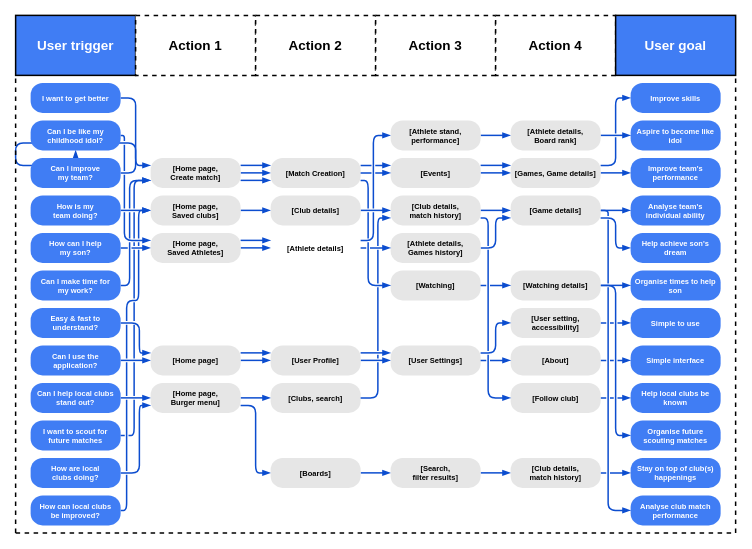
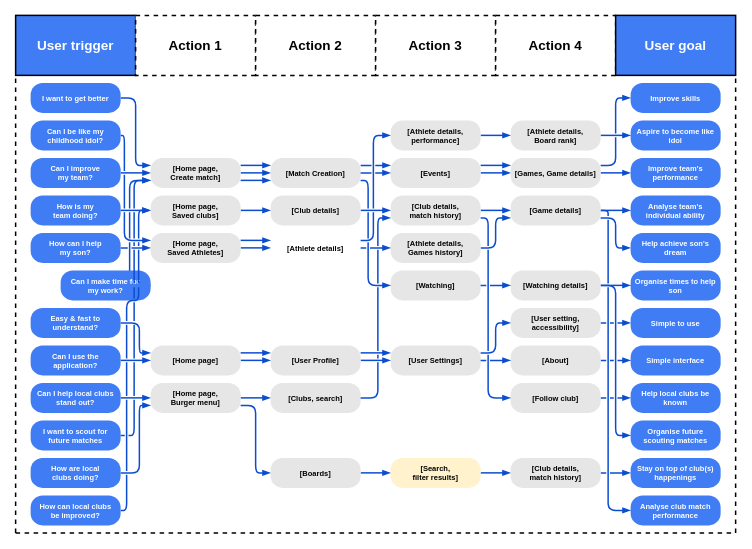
(435, 135) -> (435, 135)
(25, 143) -> (136, 173)
(75, 285) -> (105, 285)
(435, 473) -> (435, 473)
